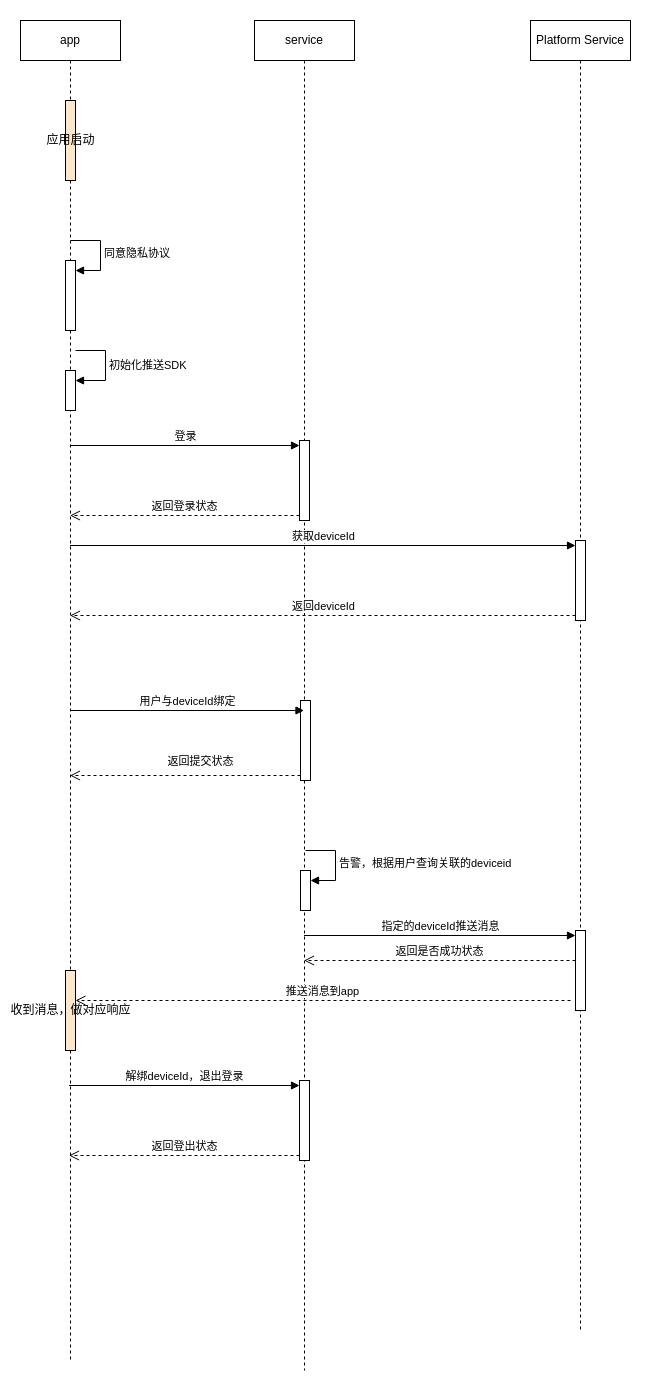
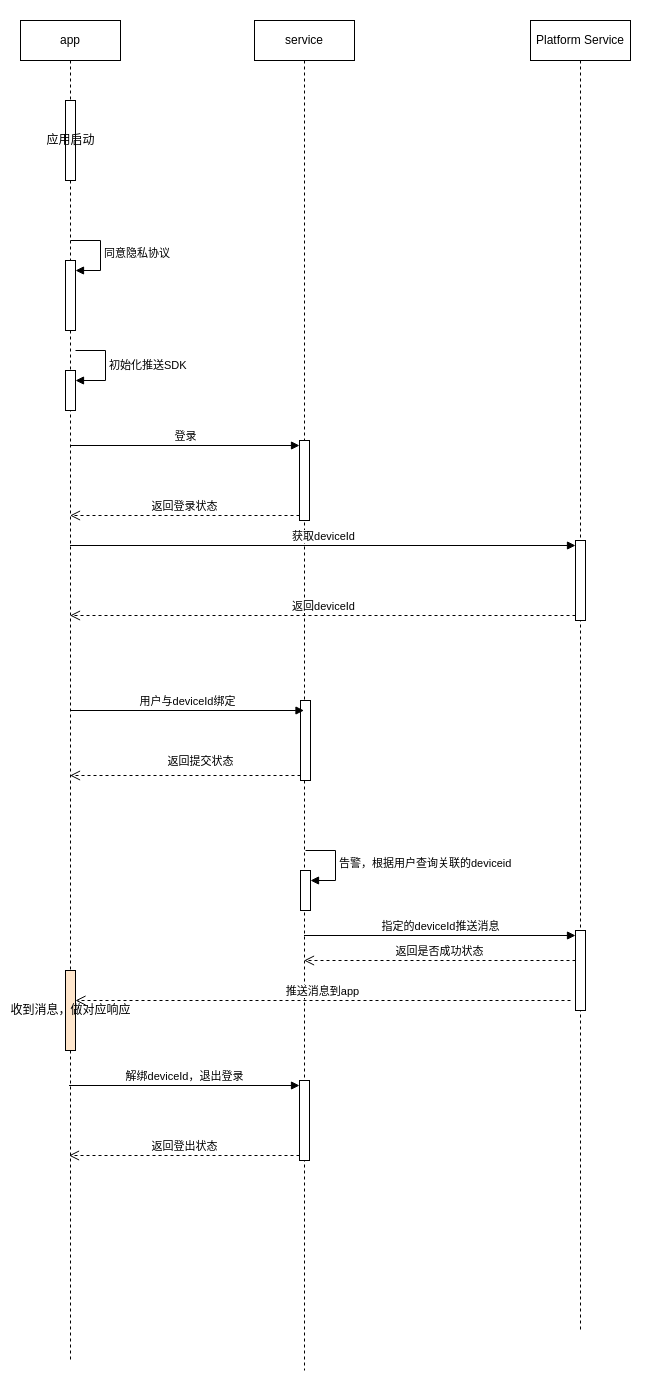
(71, 141) -> (71, 141)
